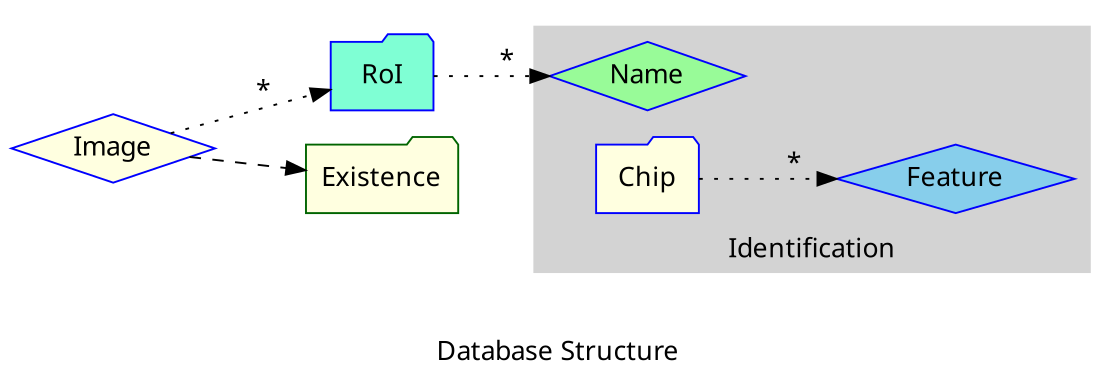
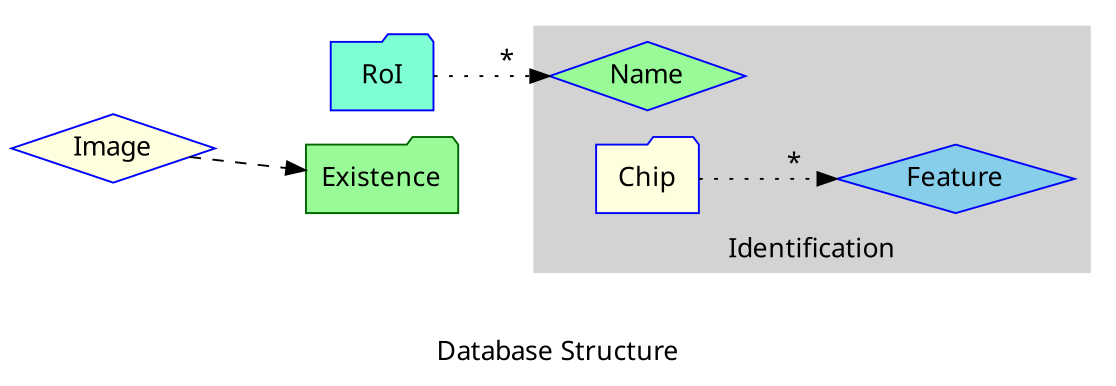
(241, 114) -> none
(382, 179) -> (382, 179)
